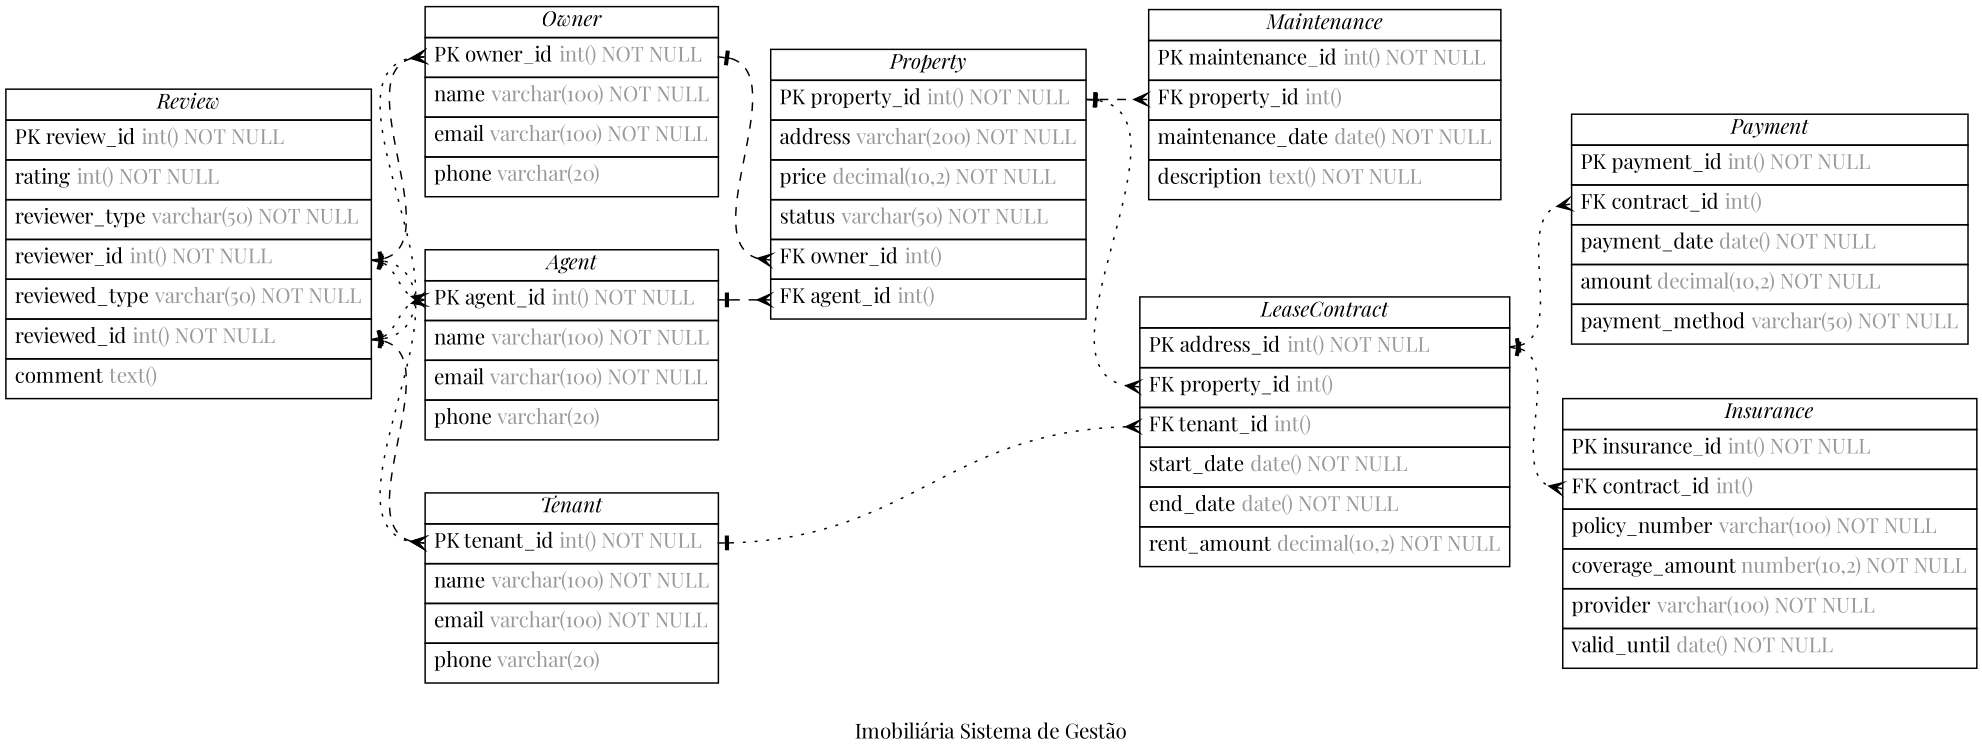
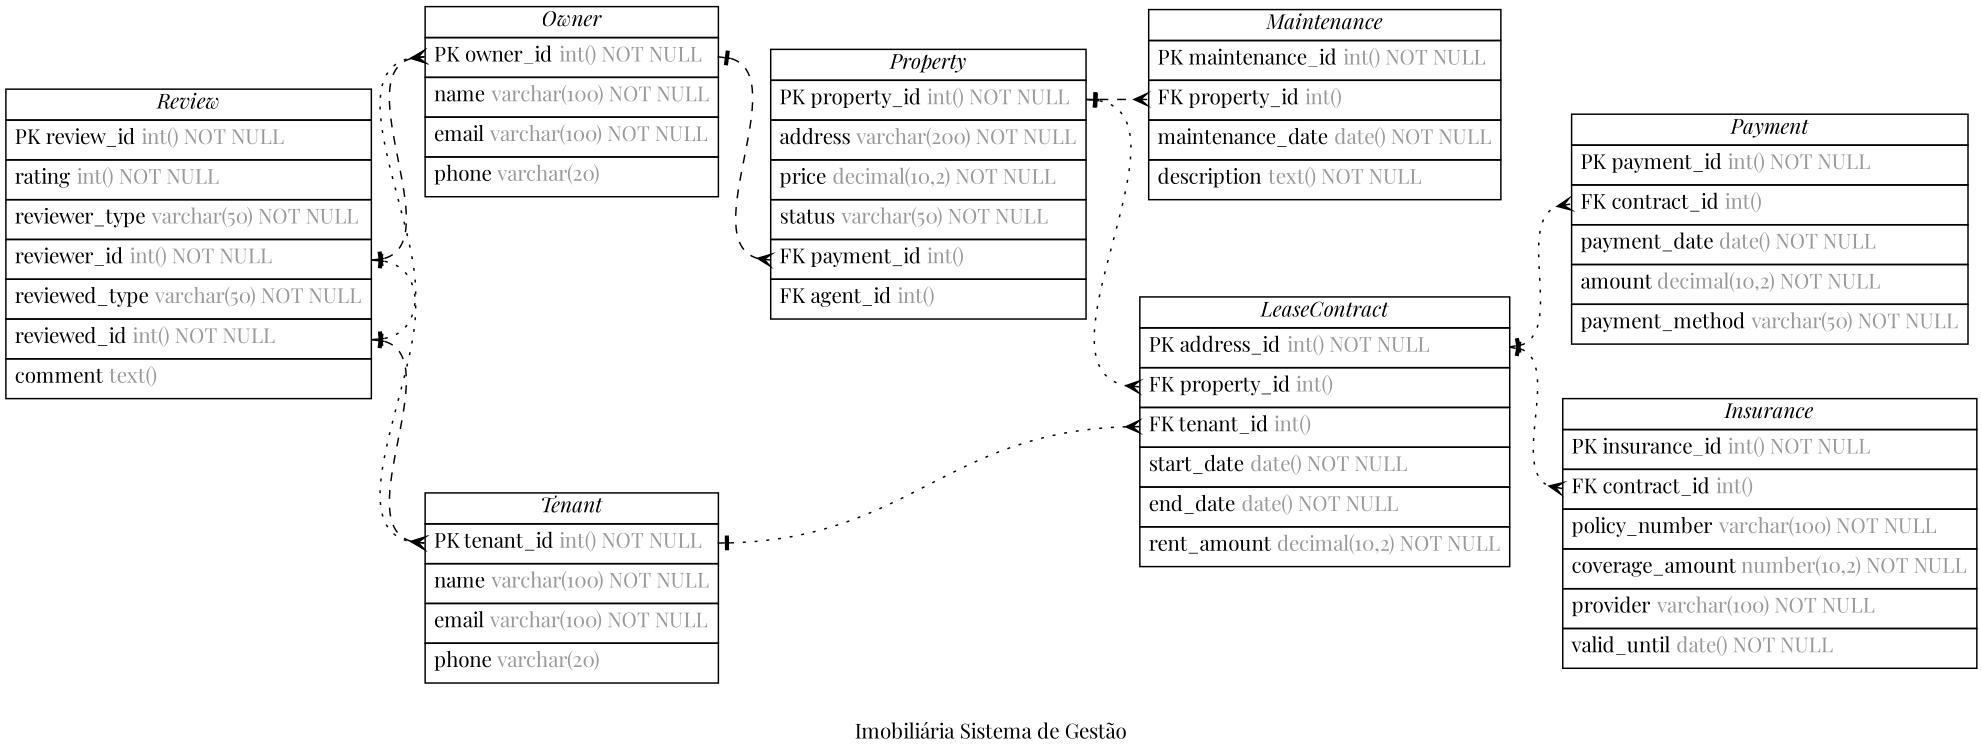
(842, 257) -> (853, 257)
(571, 344) -> none
